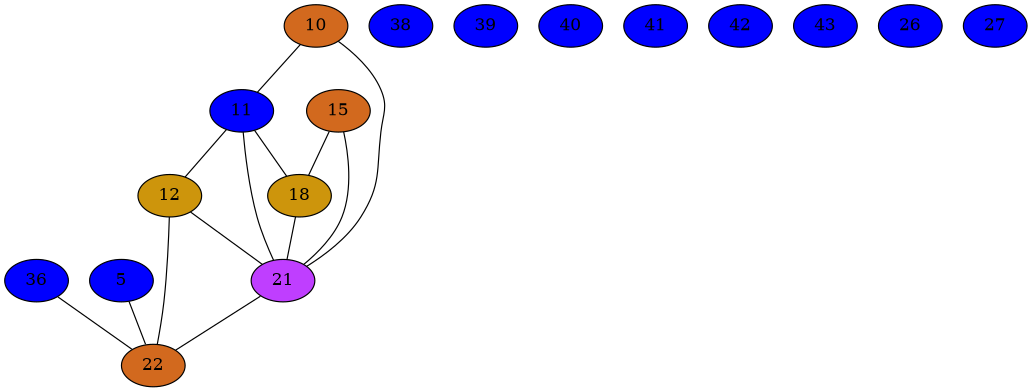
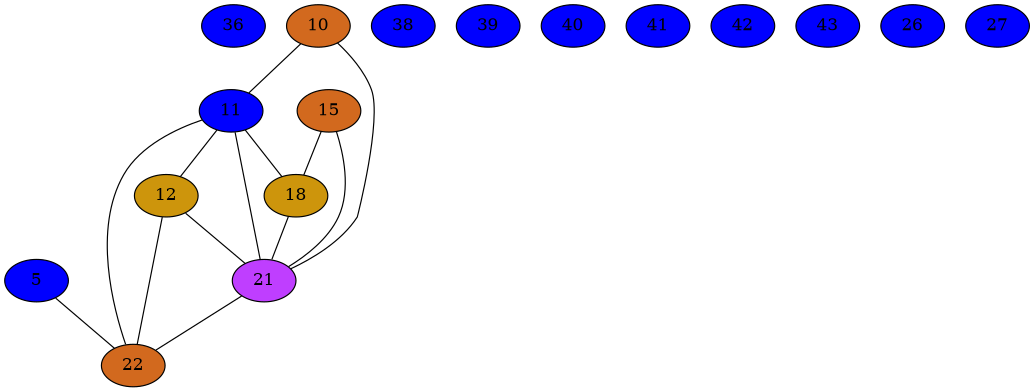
(95, 323) -> (111, 211)
